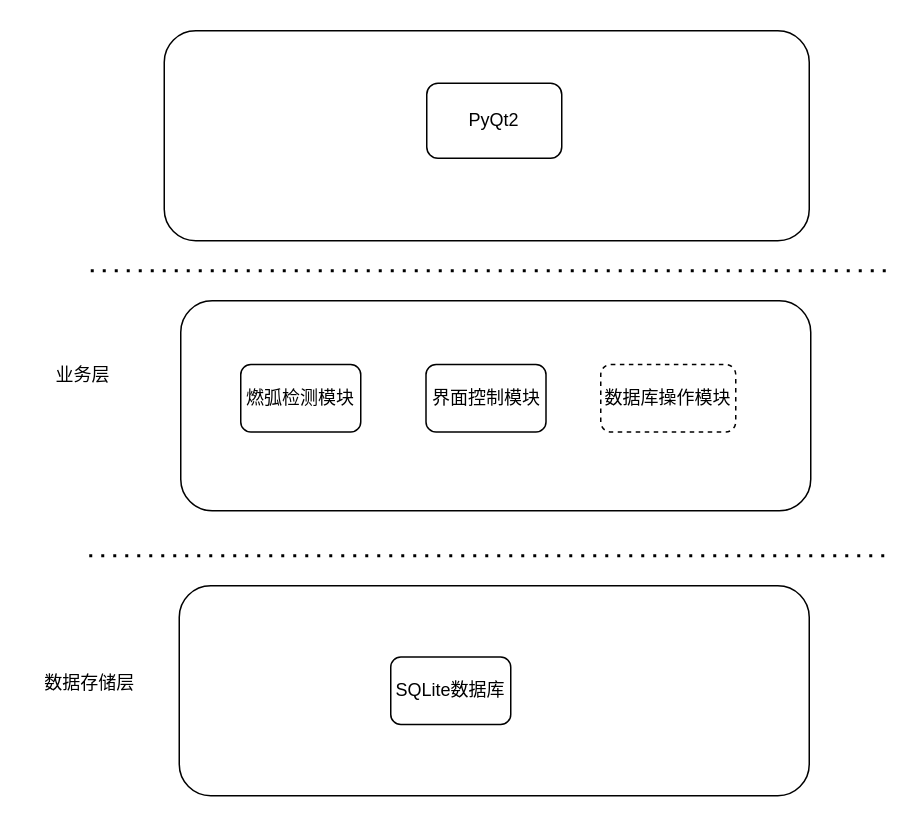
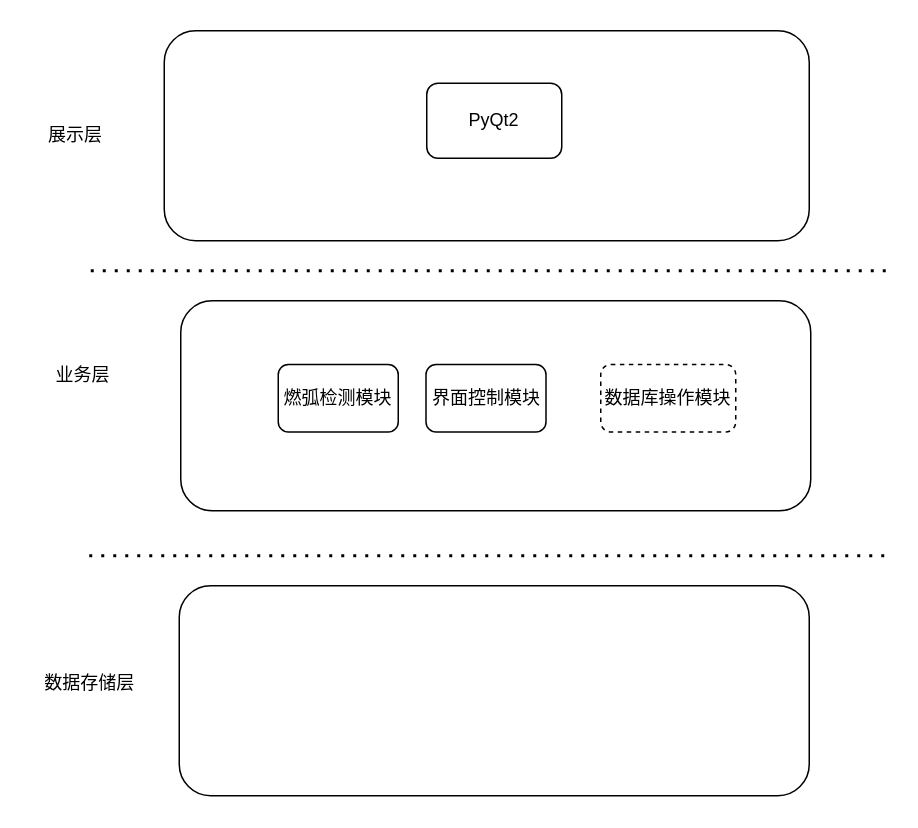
none -> (76, 136)
(301, 398) -> (338, 398)
(451, 691) -> none
